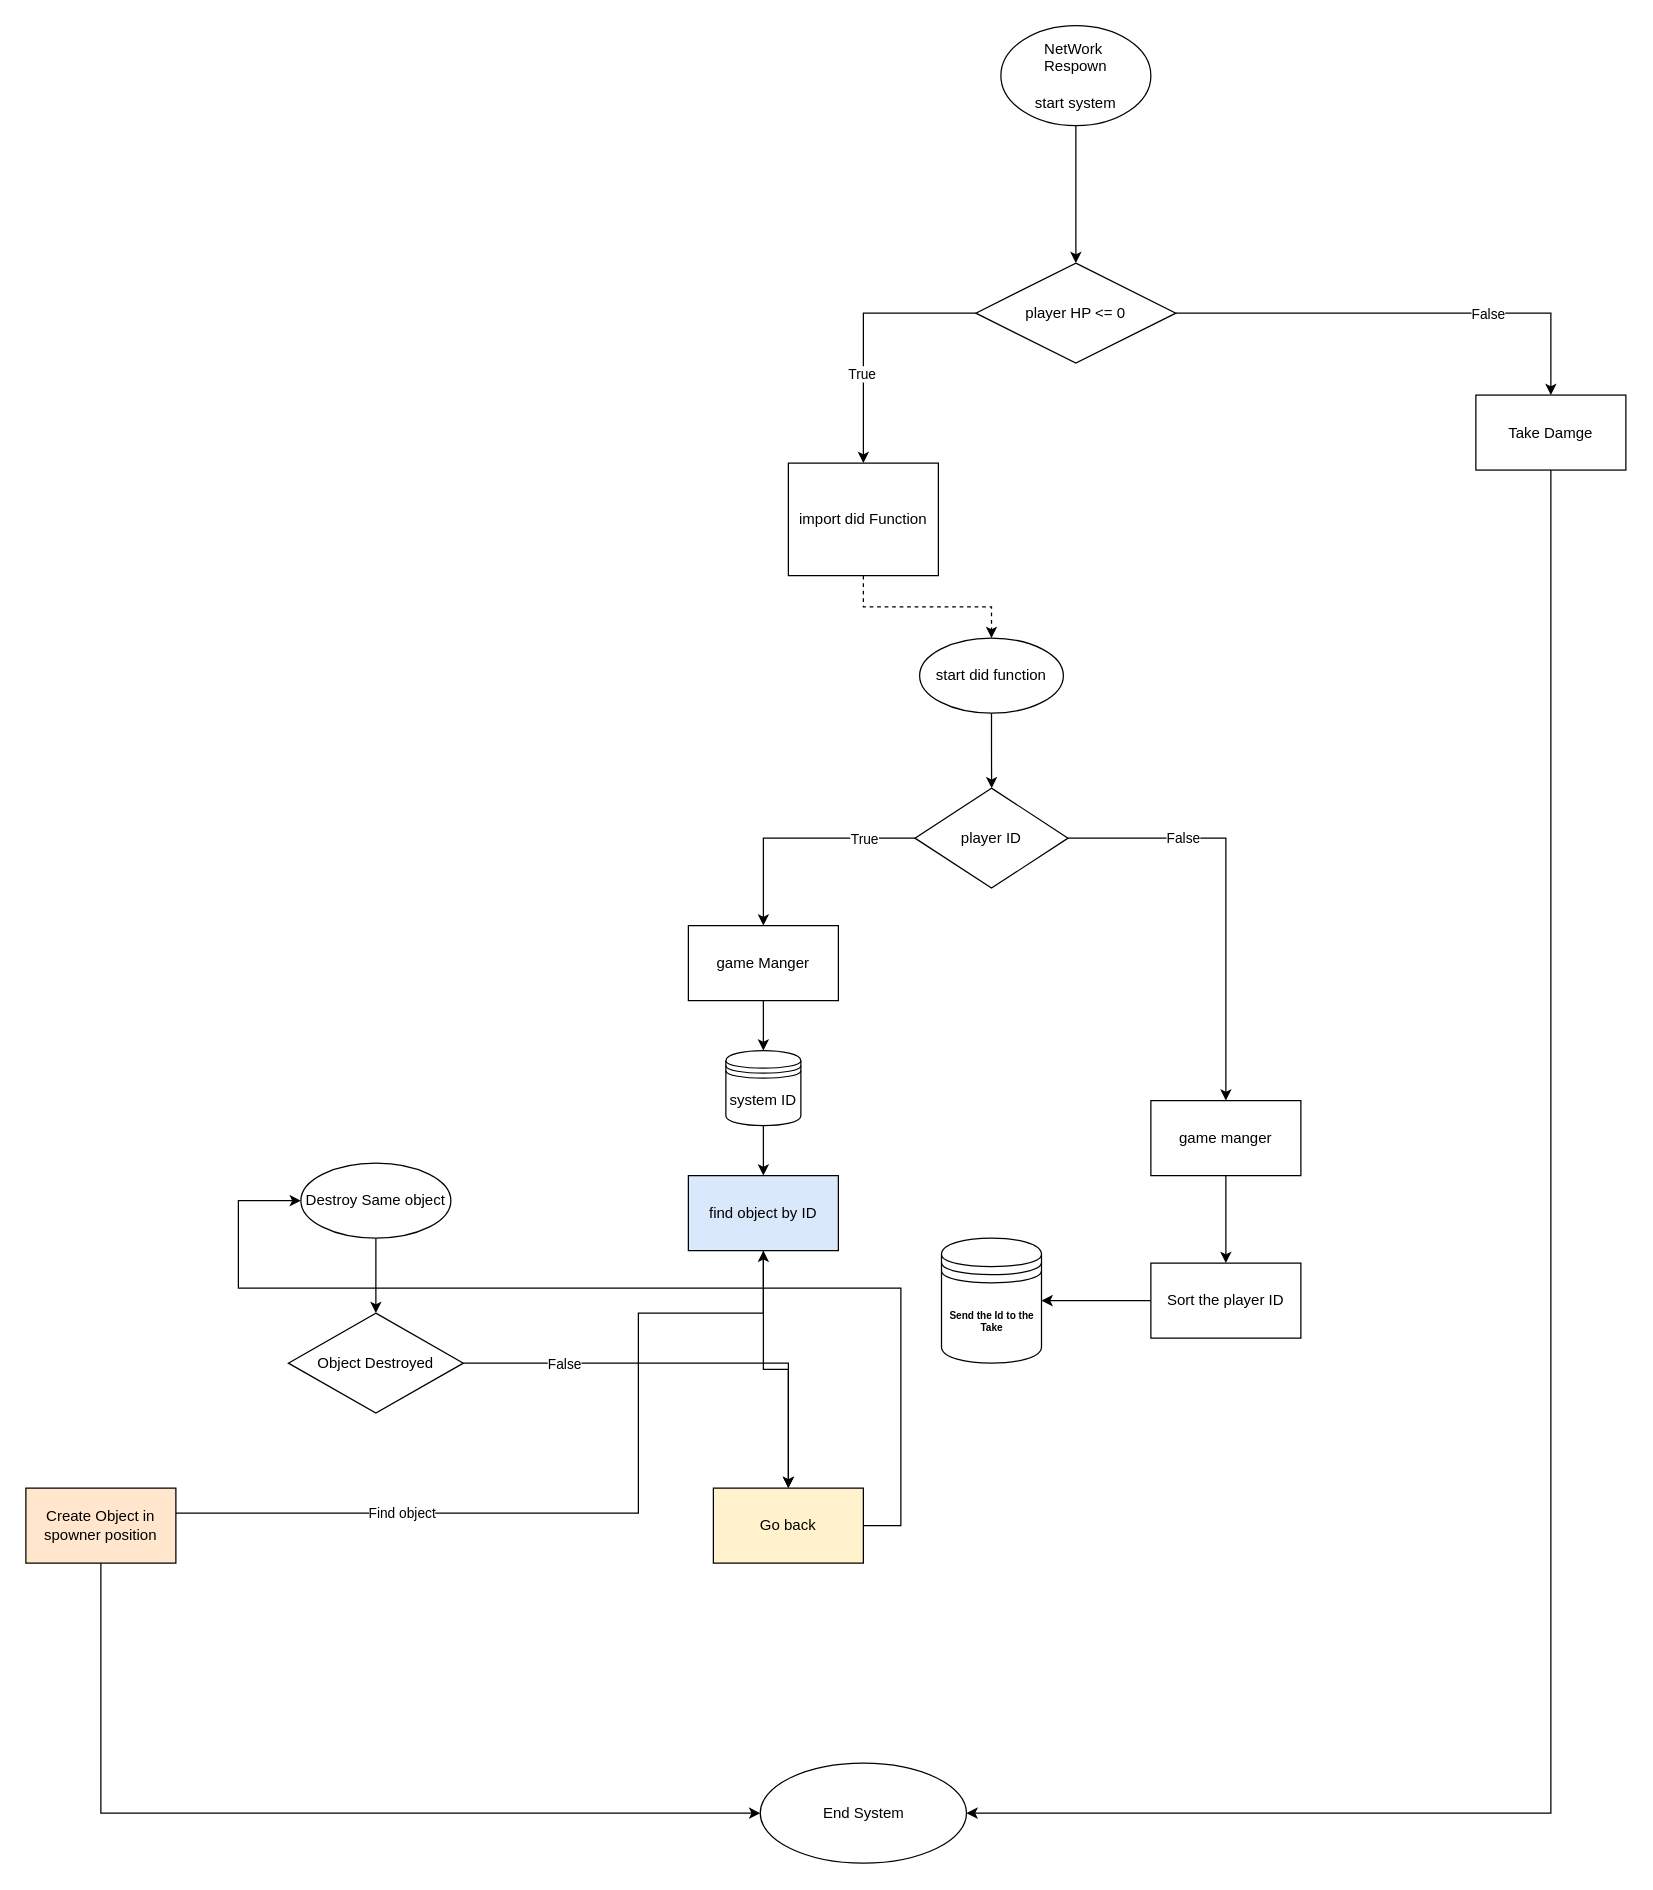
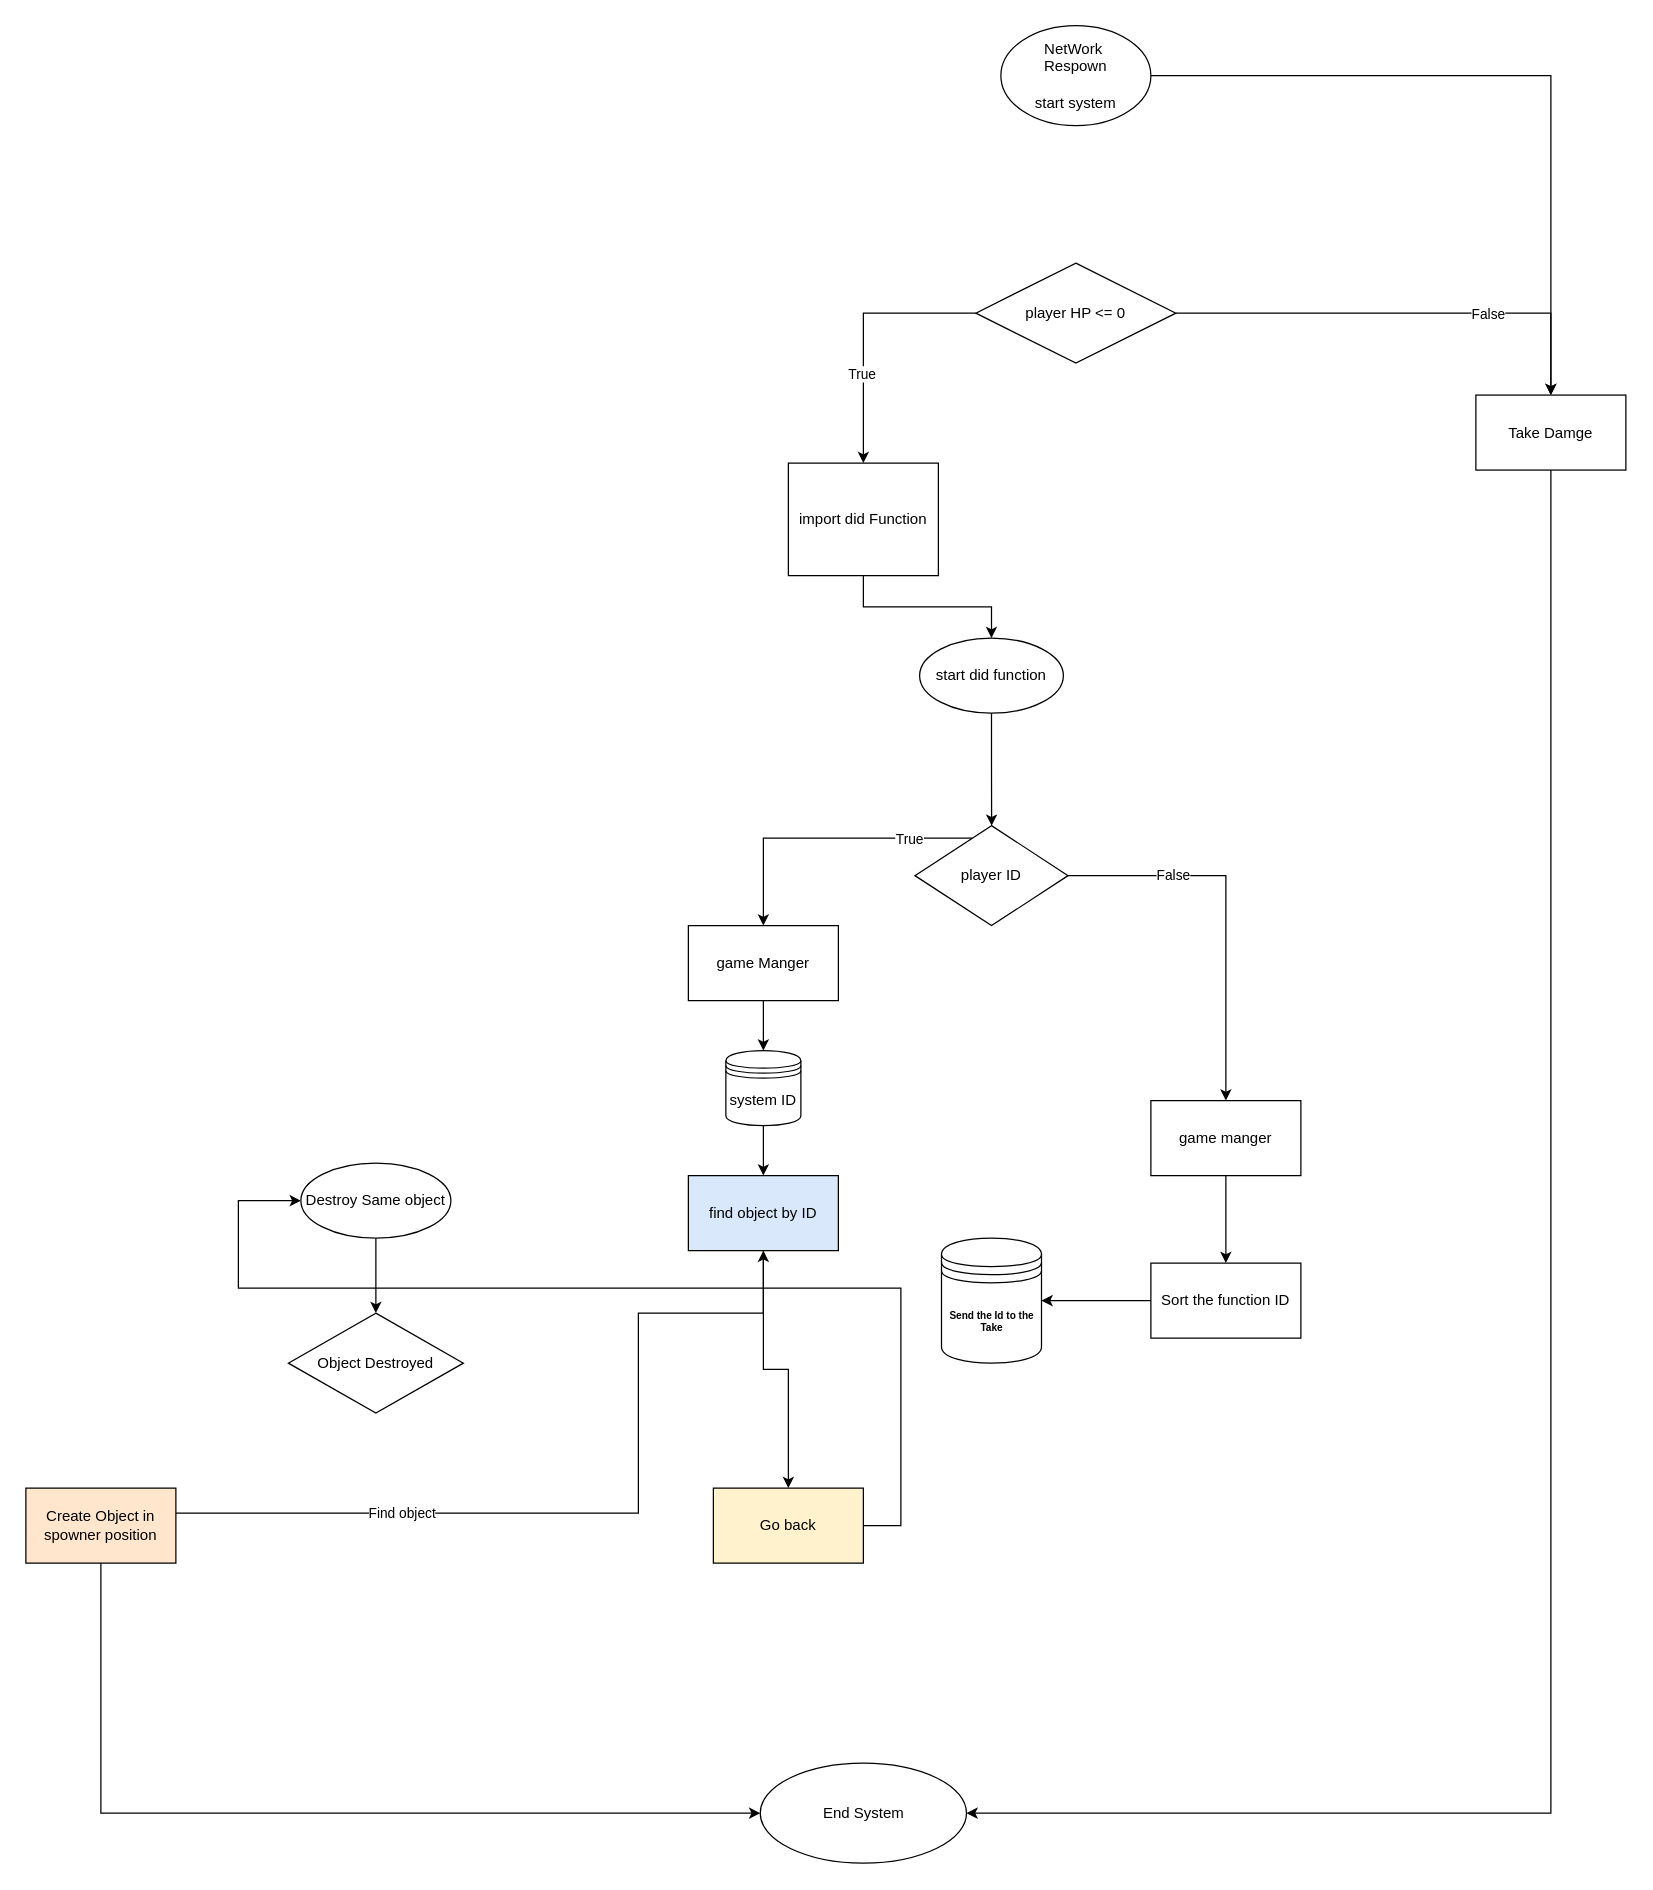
(1076, 190) -> (1469, 76)
(923, 607) -> (923, 607)
(991, 838) -> (991, 876)
(1226, 1301) -> (1226, 1301)
(627, 1363) -> none
